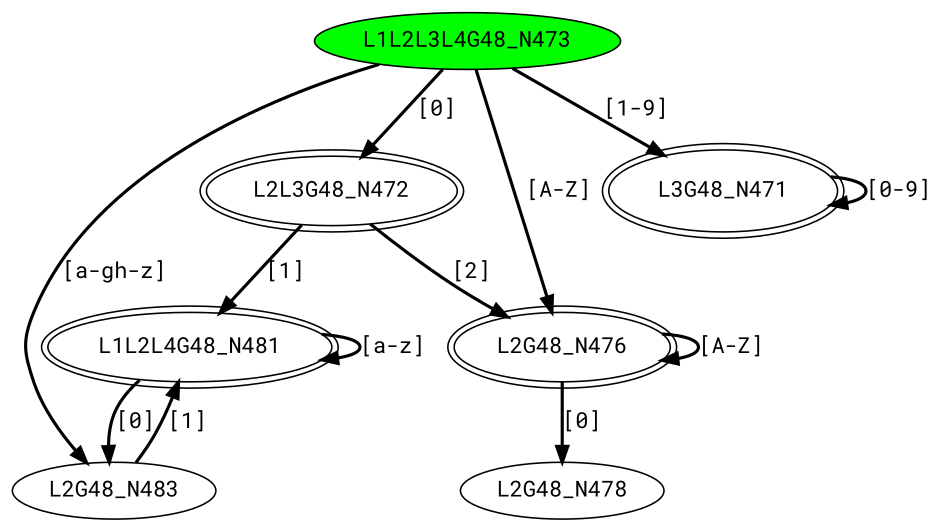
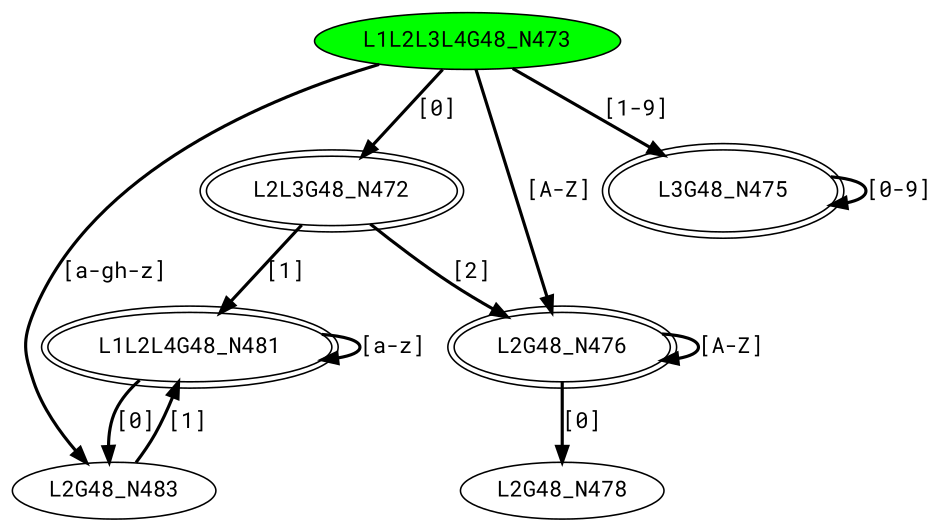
(723, 191) -> (723, 191)
